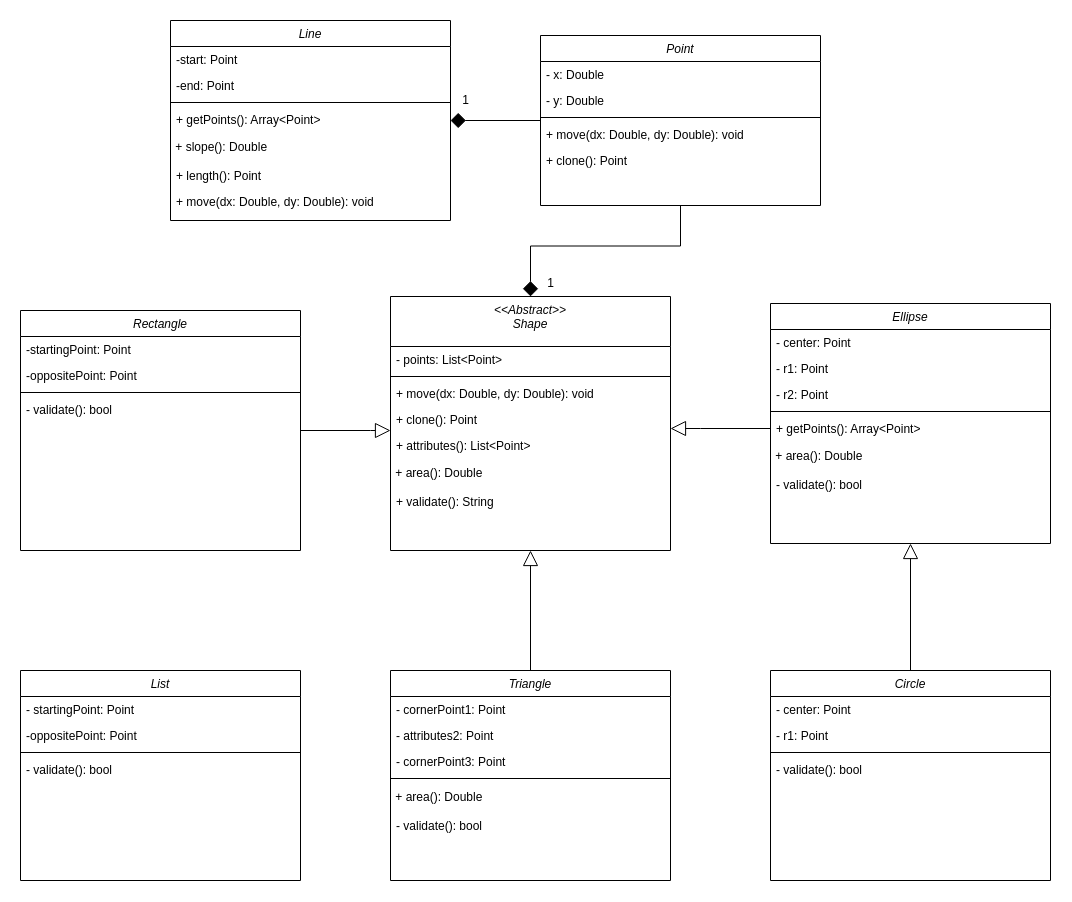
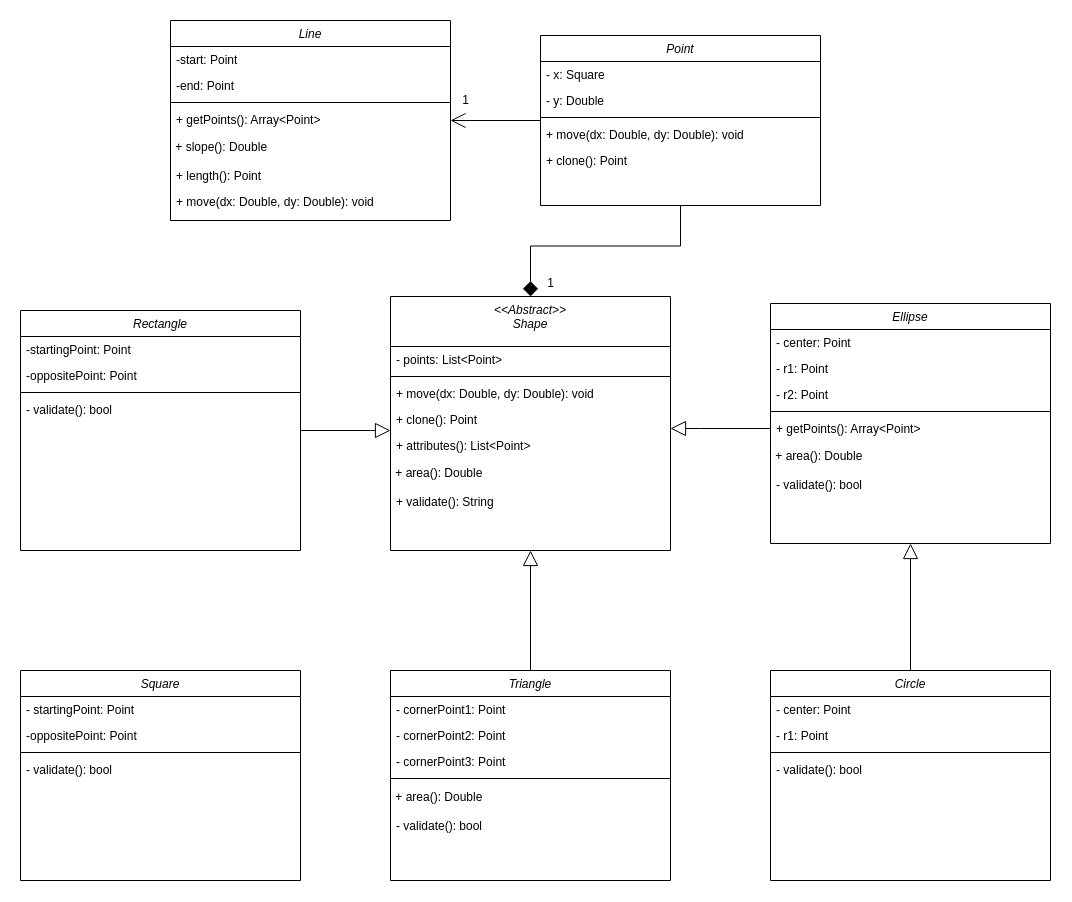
(577, 75) -> (578, 75)
(466, 121) -> (460, 121)
(160, 684) -> (160, 684)
(455, 736) -> (459, 736)
